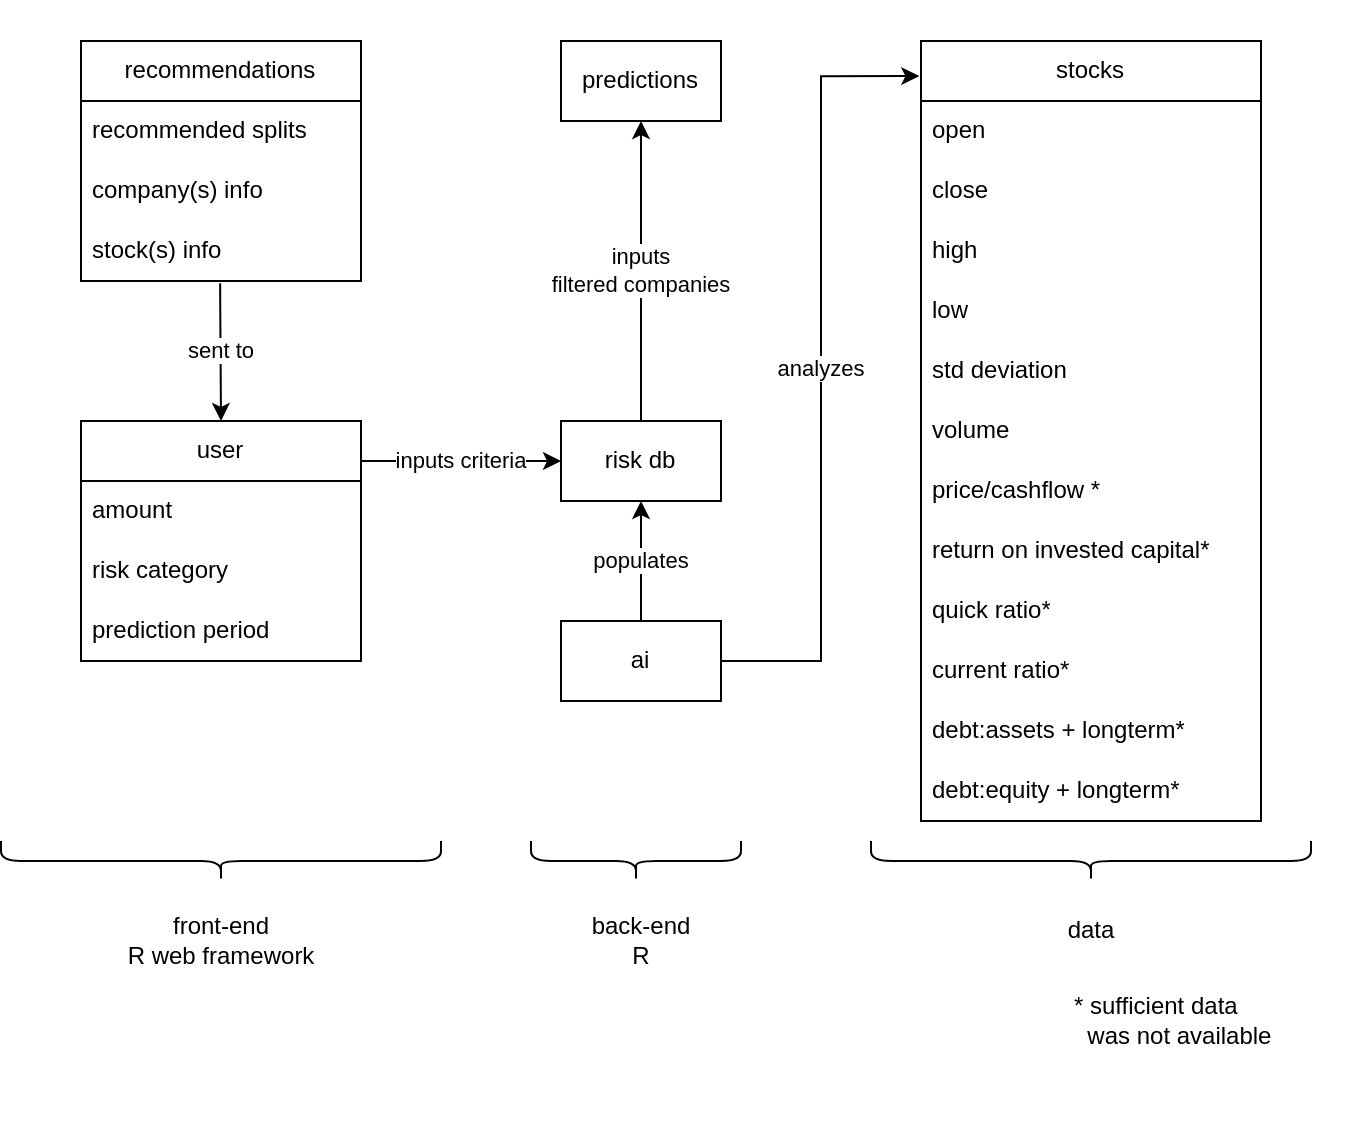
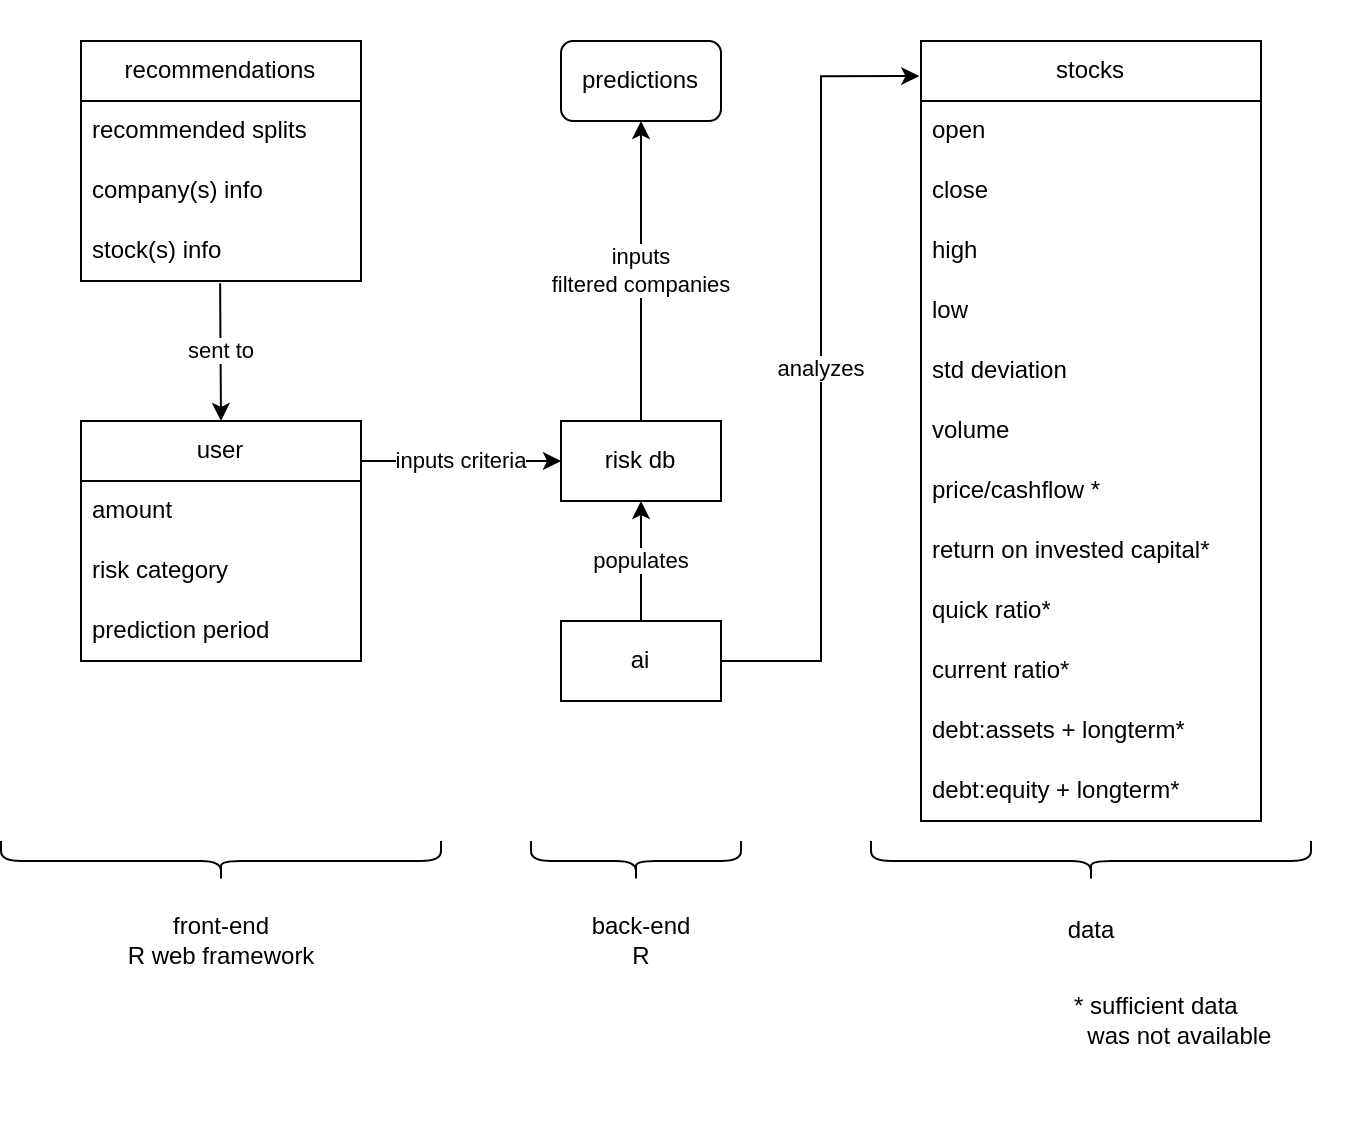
(641, 81) -> (641, 81)
